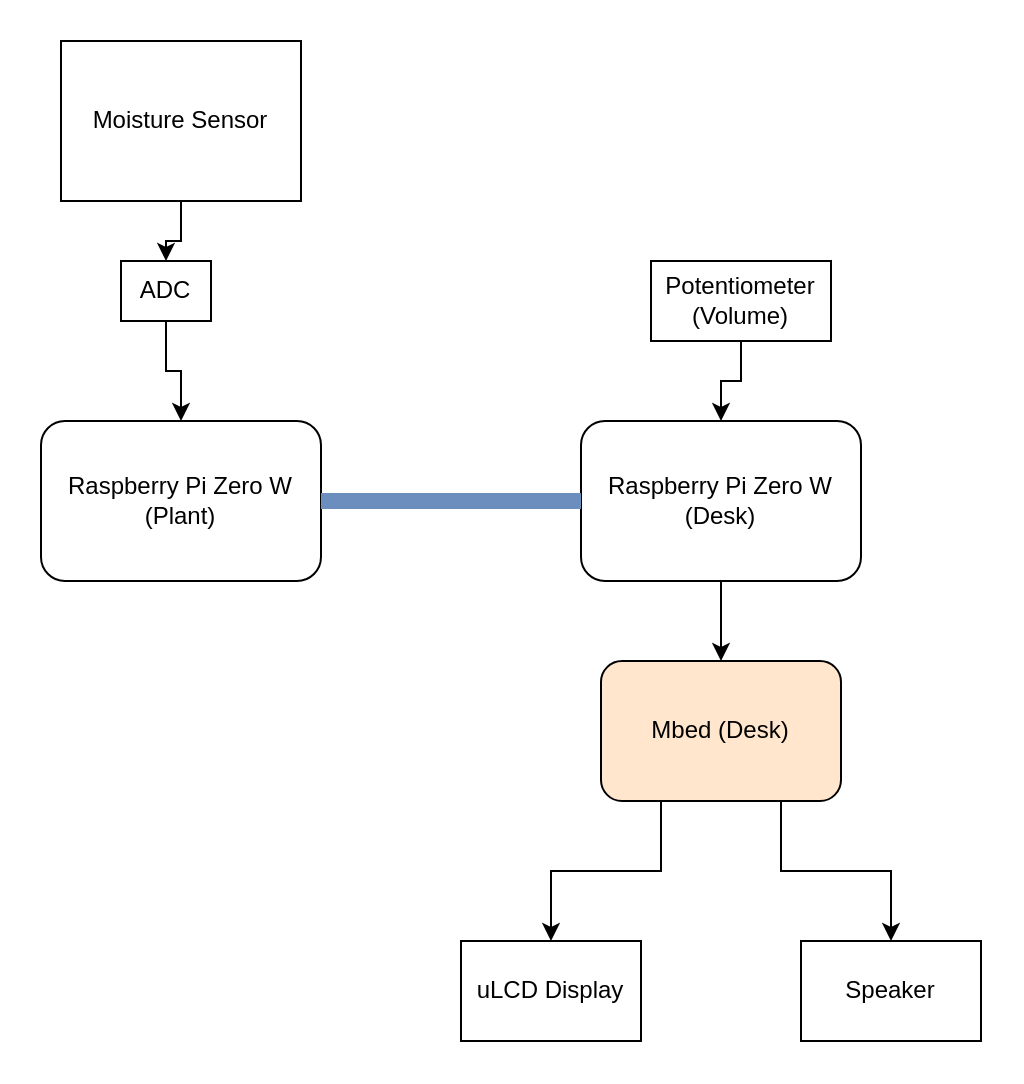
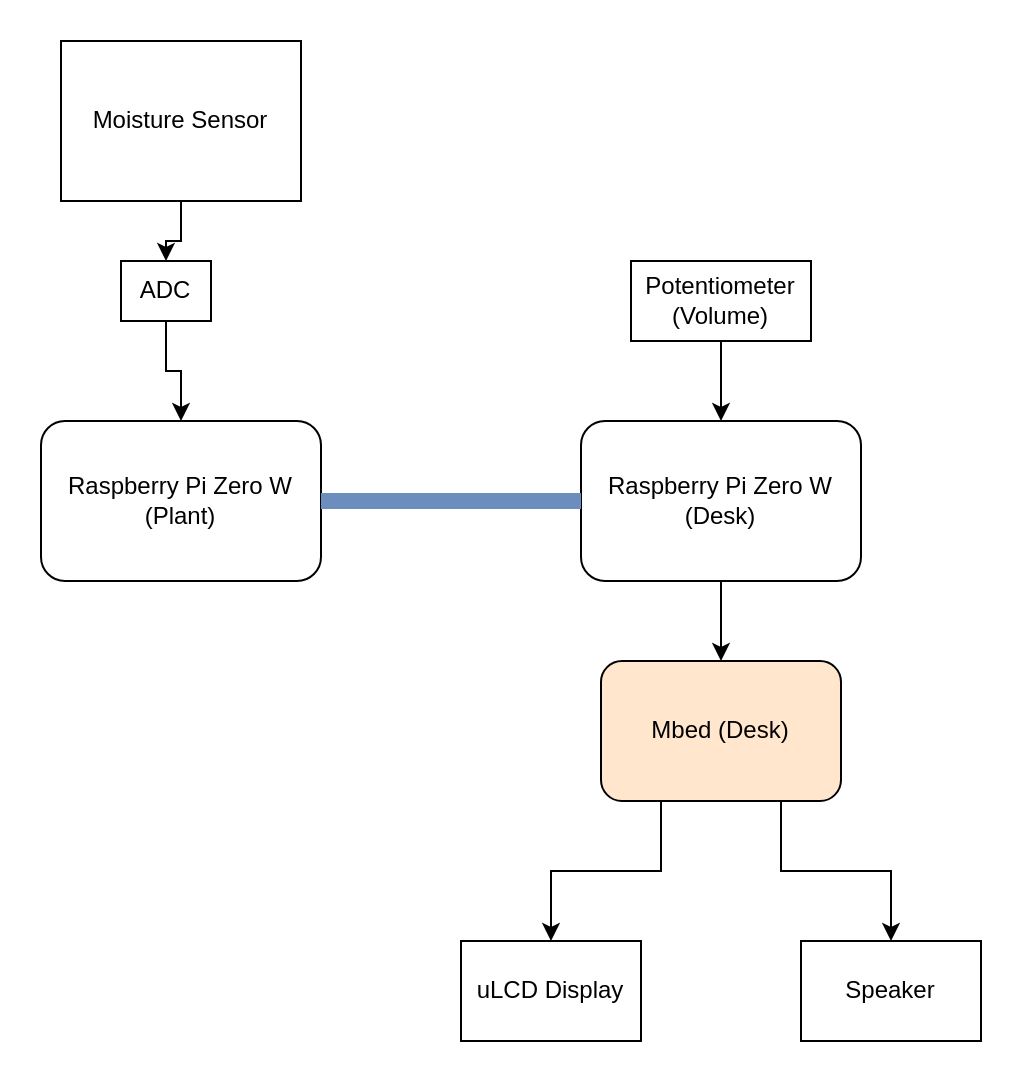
(741, 301) -> (721, 301)
